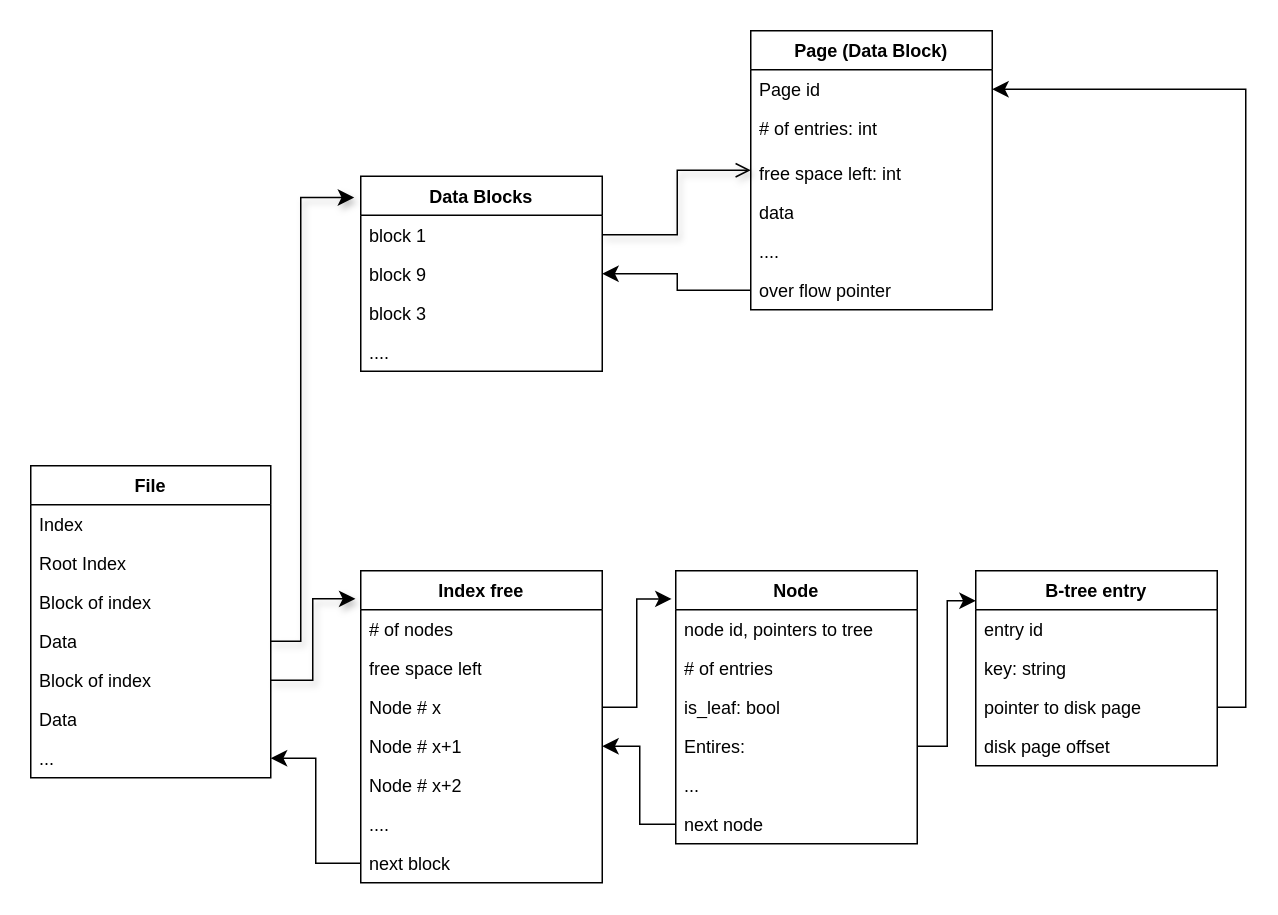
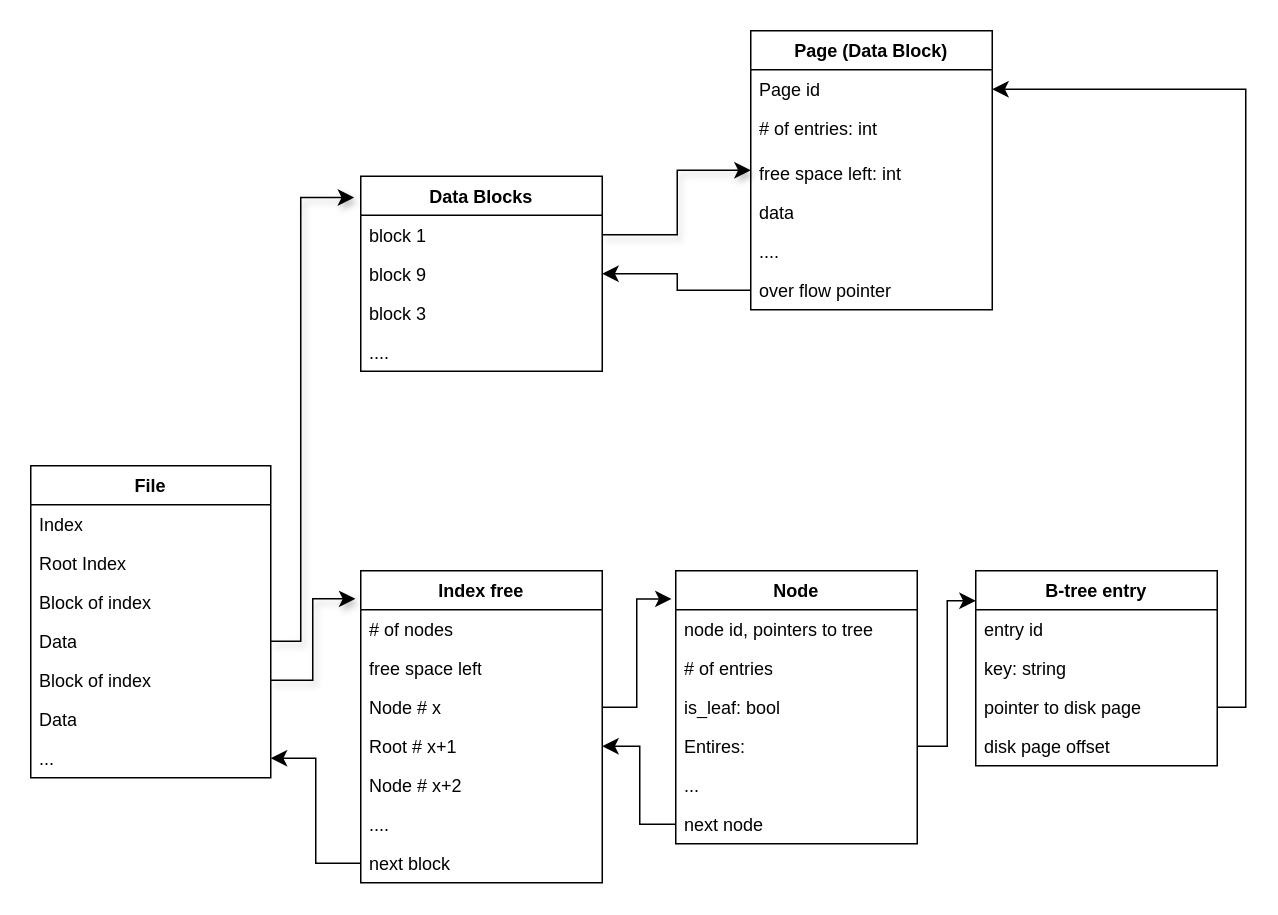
(740, 170) -> (737, 170)
(415, 748) -> (415, 748)
